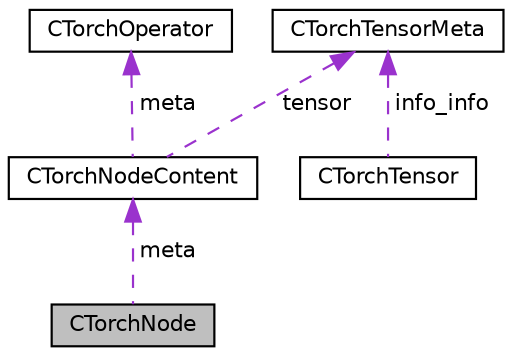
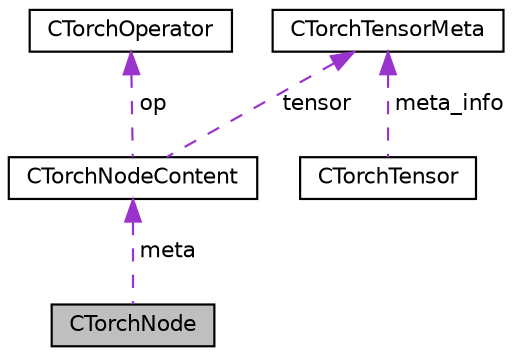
(165, 104) -> (151, 104)
(439, 104) -> (446, 104)
